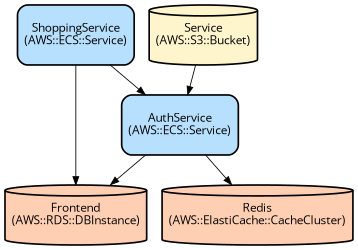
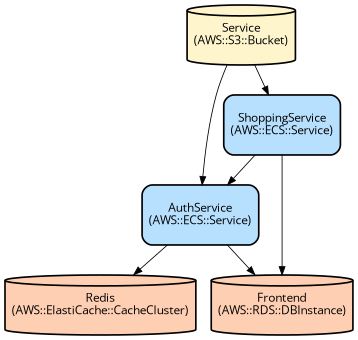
none -> (260, 76)
